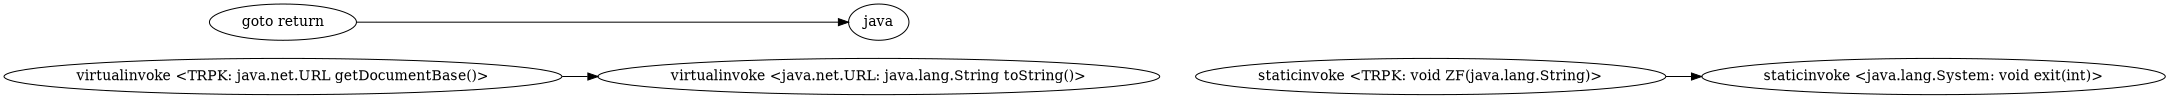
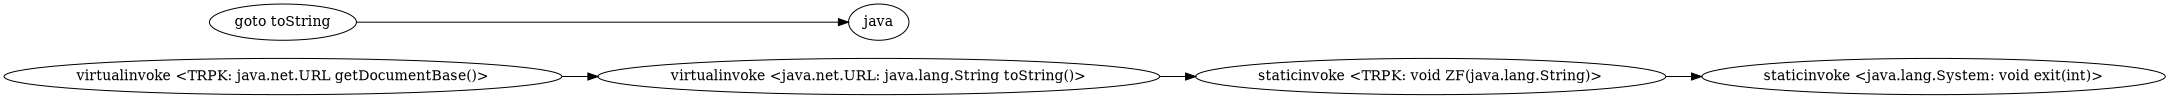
(283, 22) -> (283, 22)
none -> (1173, 77)
